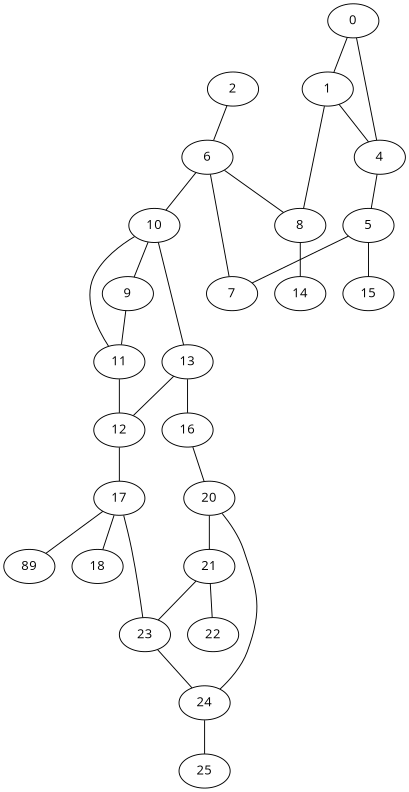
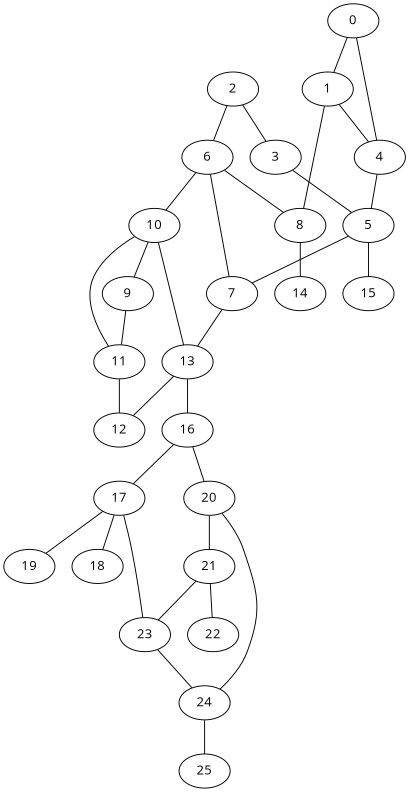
none -> (276, 157)
none -> (210, 328)
(119, 464) -> (154, 464)
(29, 566) -> (29, 566)
